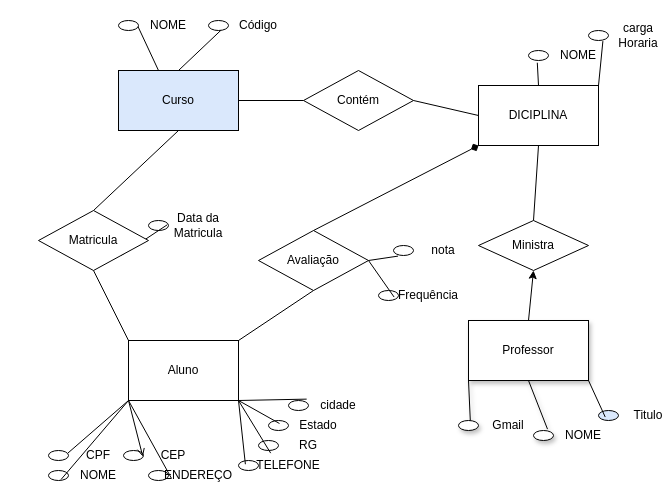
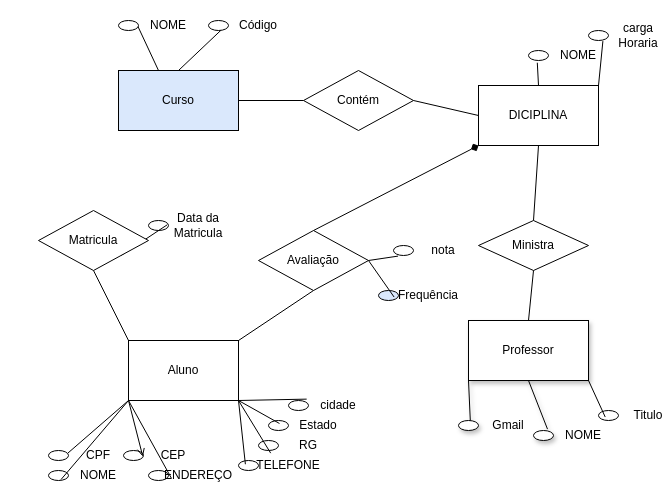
(136, 171) -> none
(533, 279) -> (533, 276)
(389, 296) -> (389, 296)
(609, 416) -> (609, 416)
